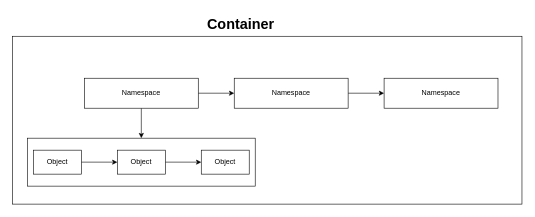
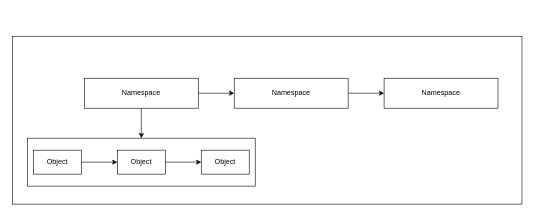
(240, 24) -> none
